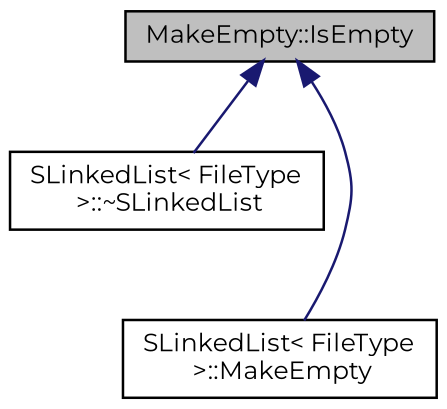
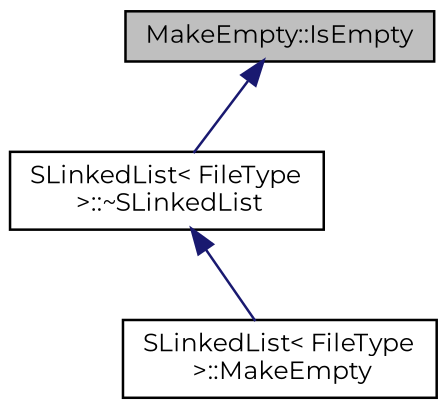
(351, 202) -> (231, 285)
